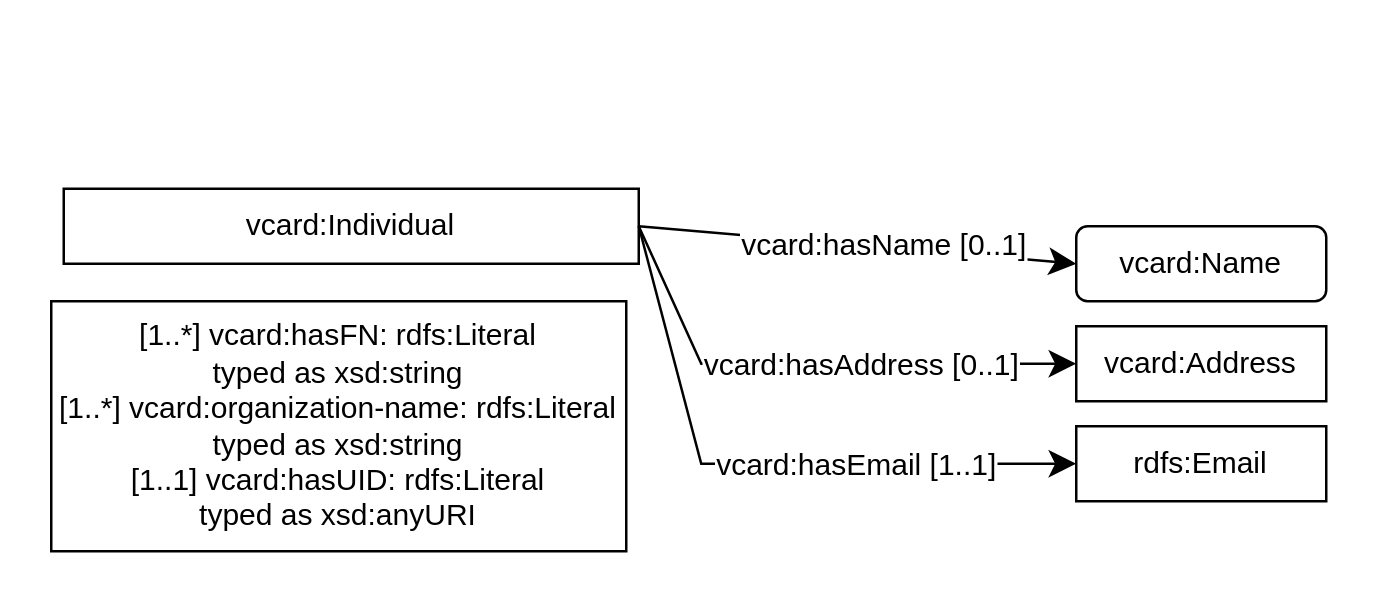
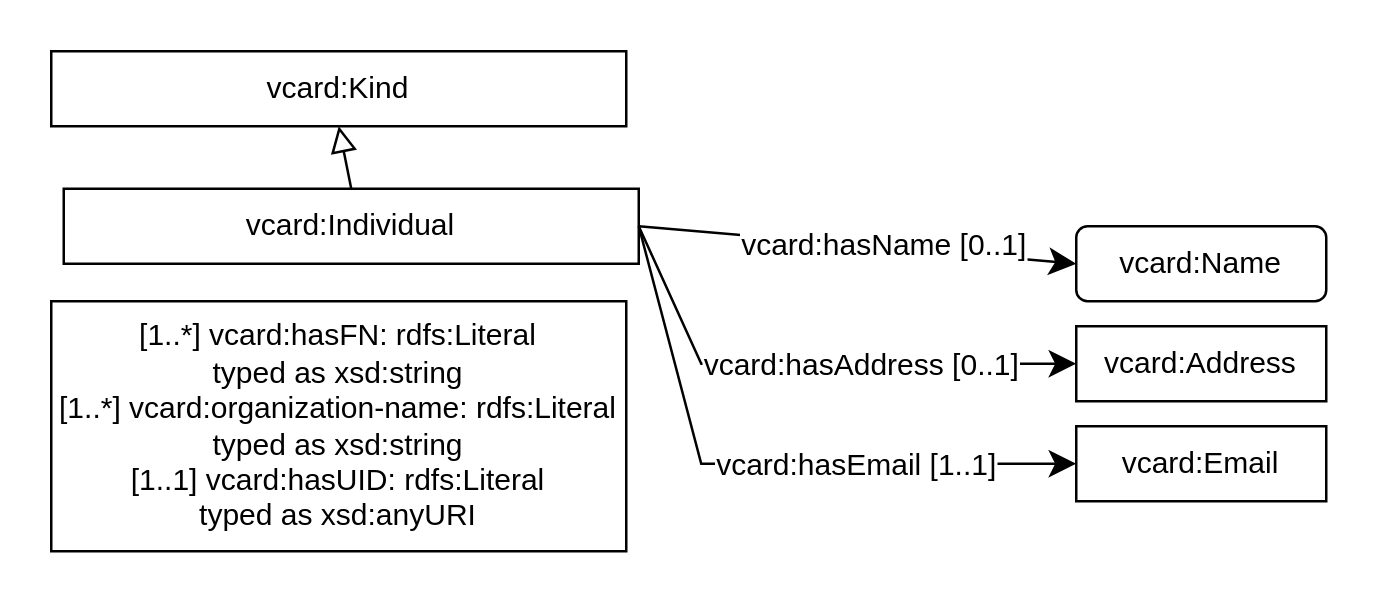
none -> (339, 89)
none -> (347, 170)
(1201, 464) -> (1201, 464)
